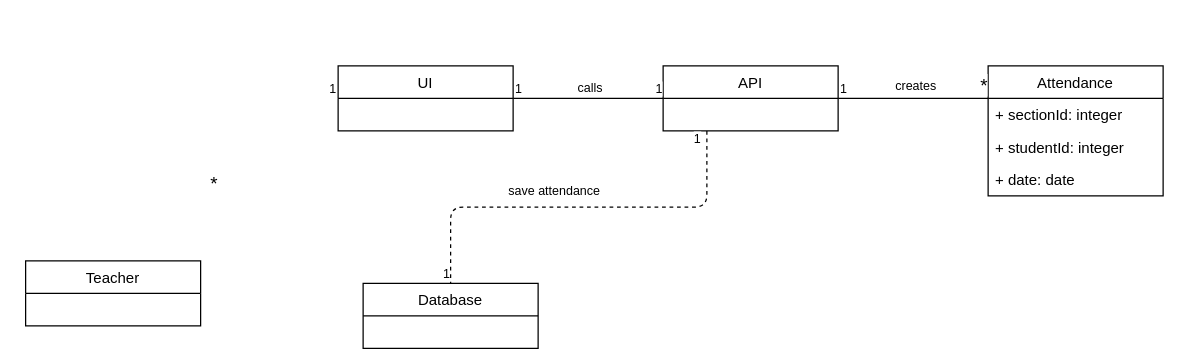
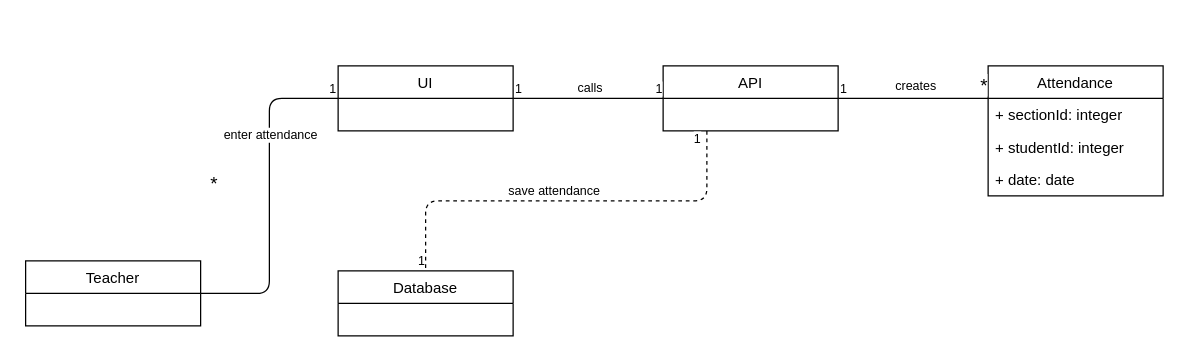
none -> (269, 197)
(451, 316) -> (426, 303)
